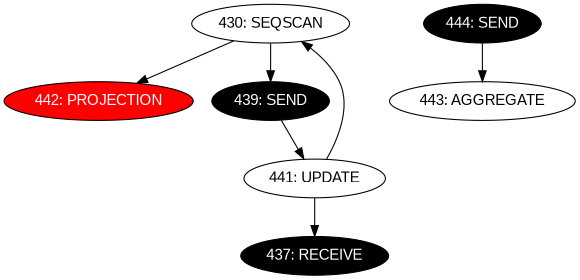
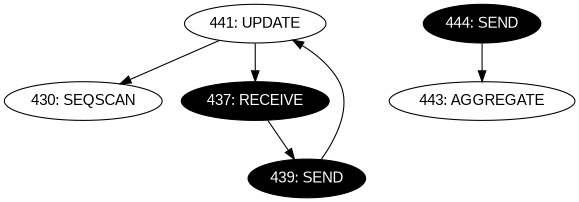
(271, 57) -> (278, 135)
(99, 101) -> none
